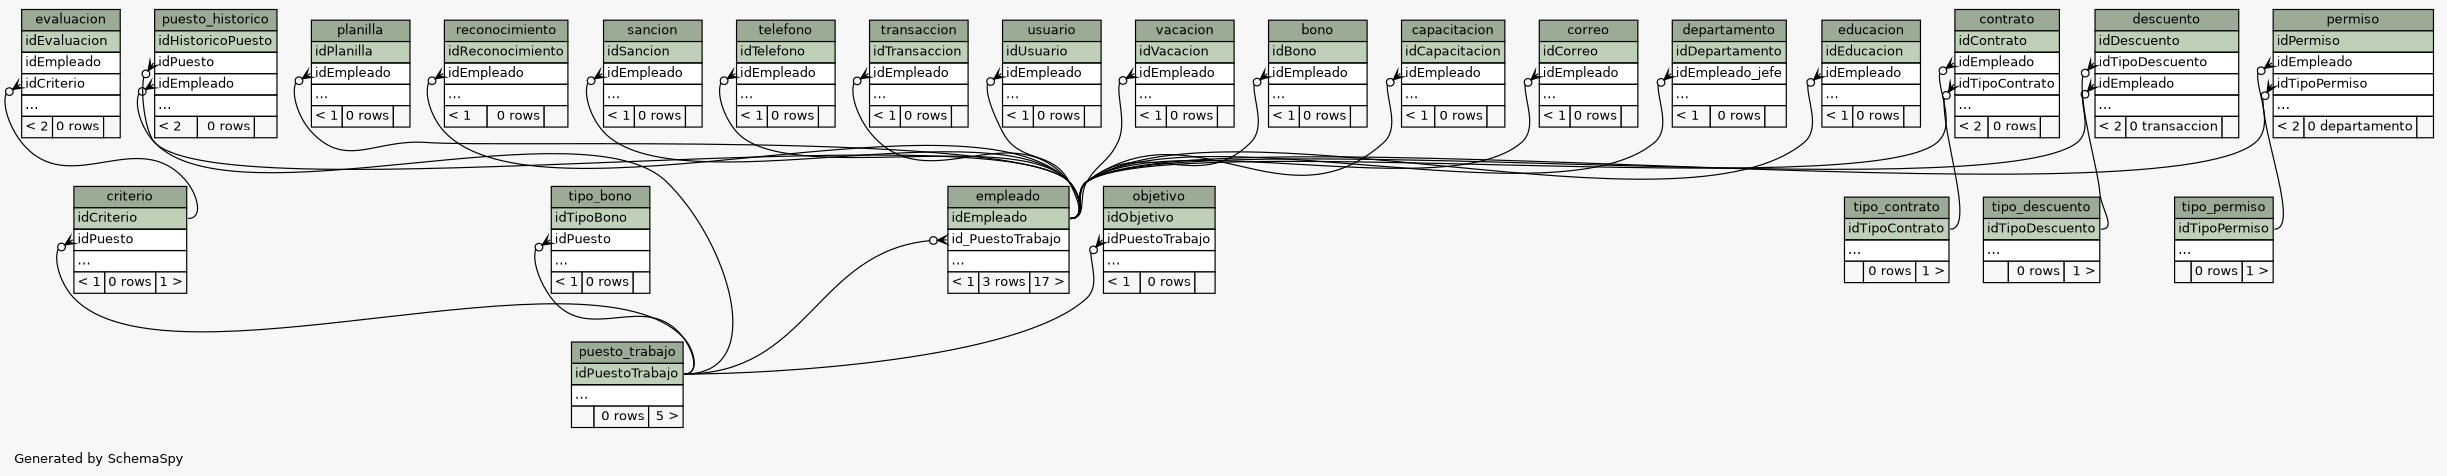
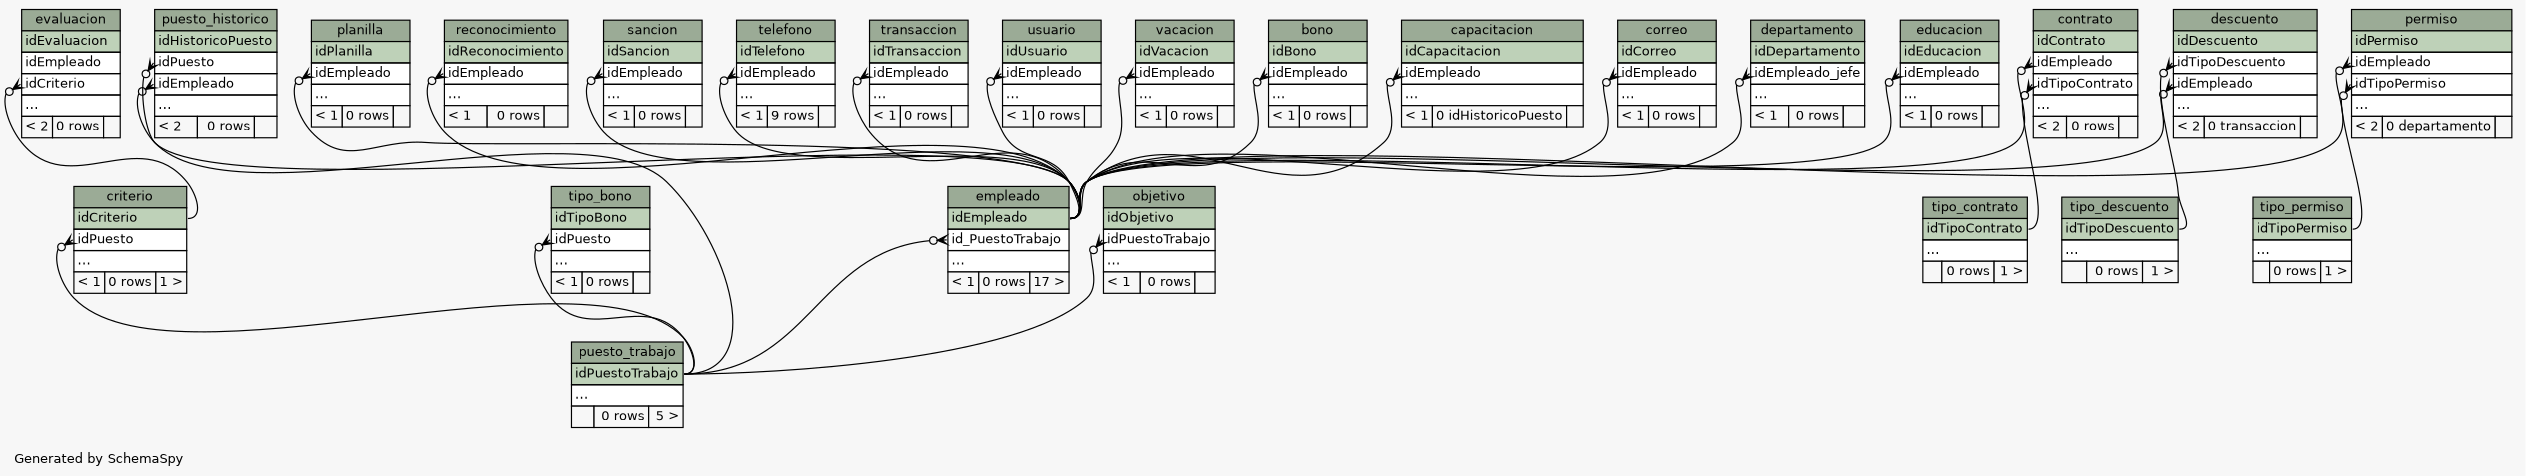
(793, 116) -> (793, 116)
(1462, 116) -> (1500, 116)
(1004, 282) -> (1004, 282)
